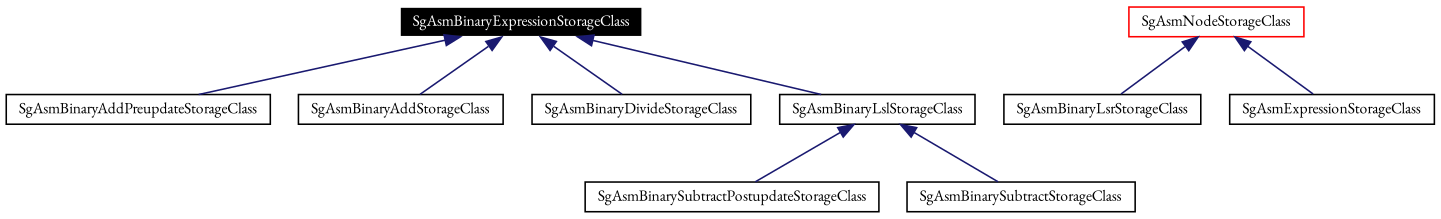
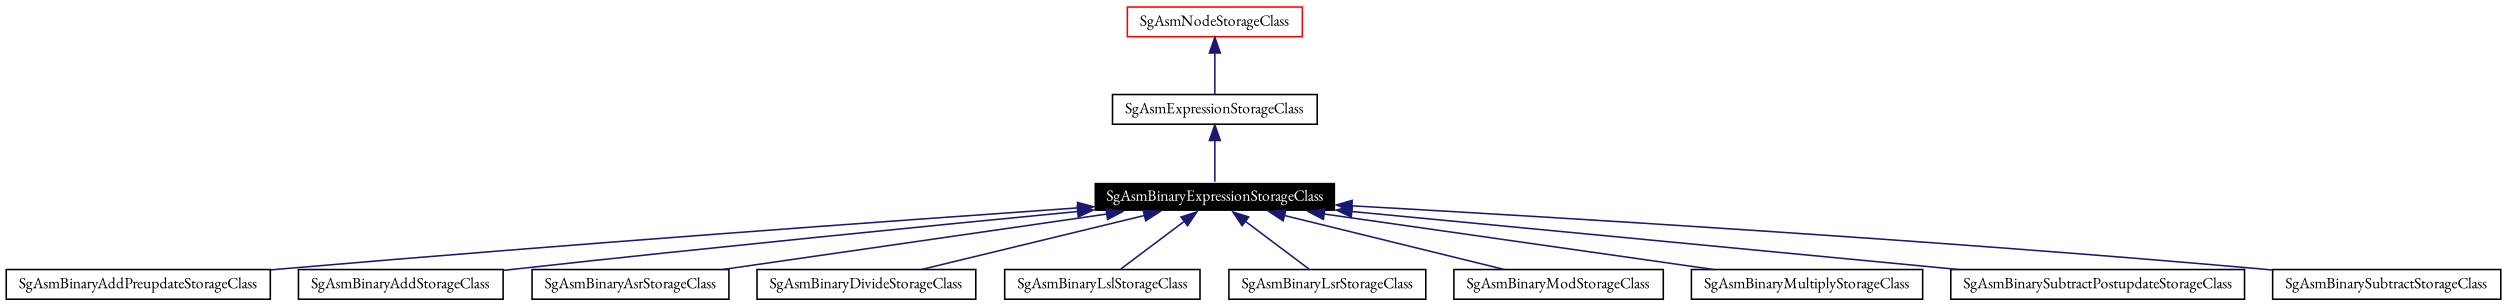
(1153, 70) -> (1277, 245)
(798, 157) -> (1655, 240)
(956, 157) -> (1812, 234)
none -> (1215, 161)
none -> (630, 284)
none -> (1559, 284)
none -> (1807, 284)
